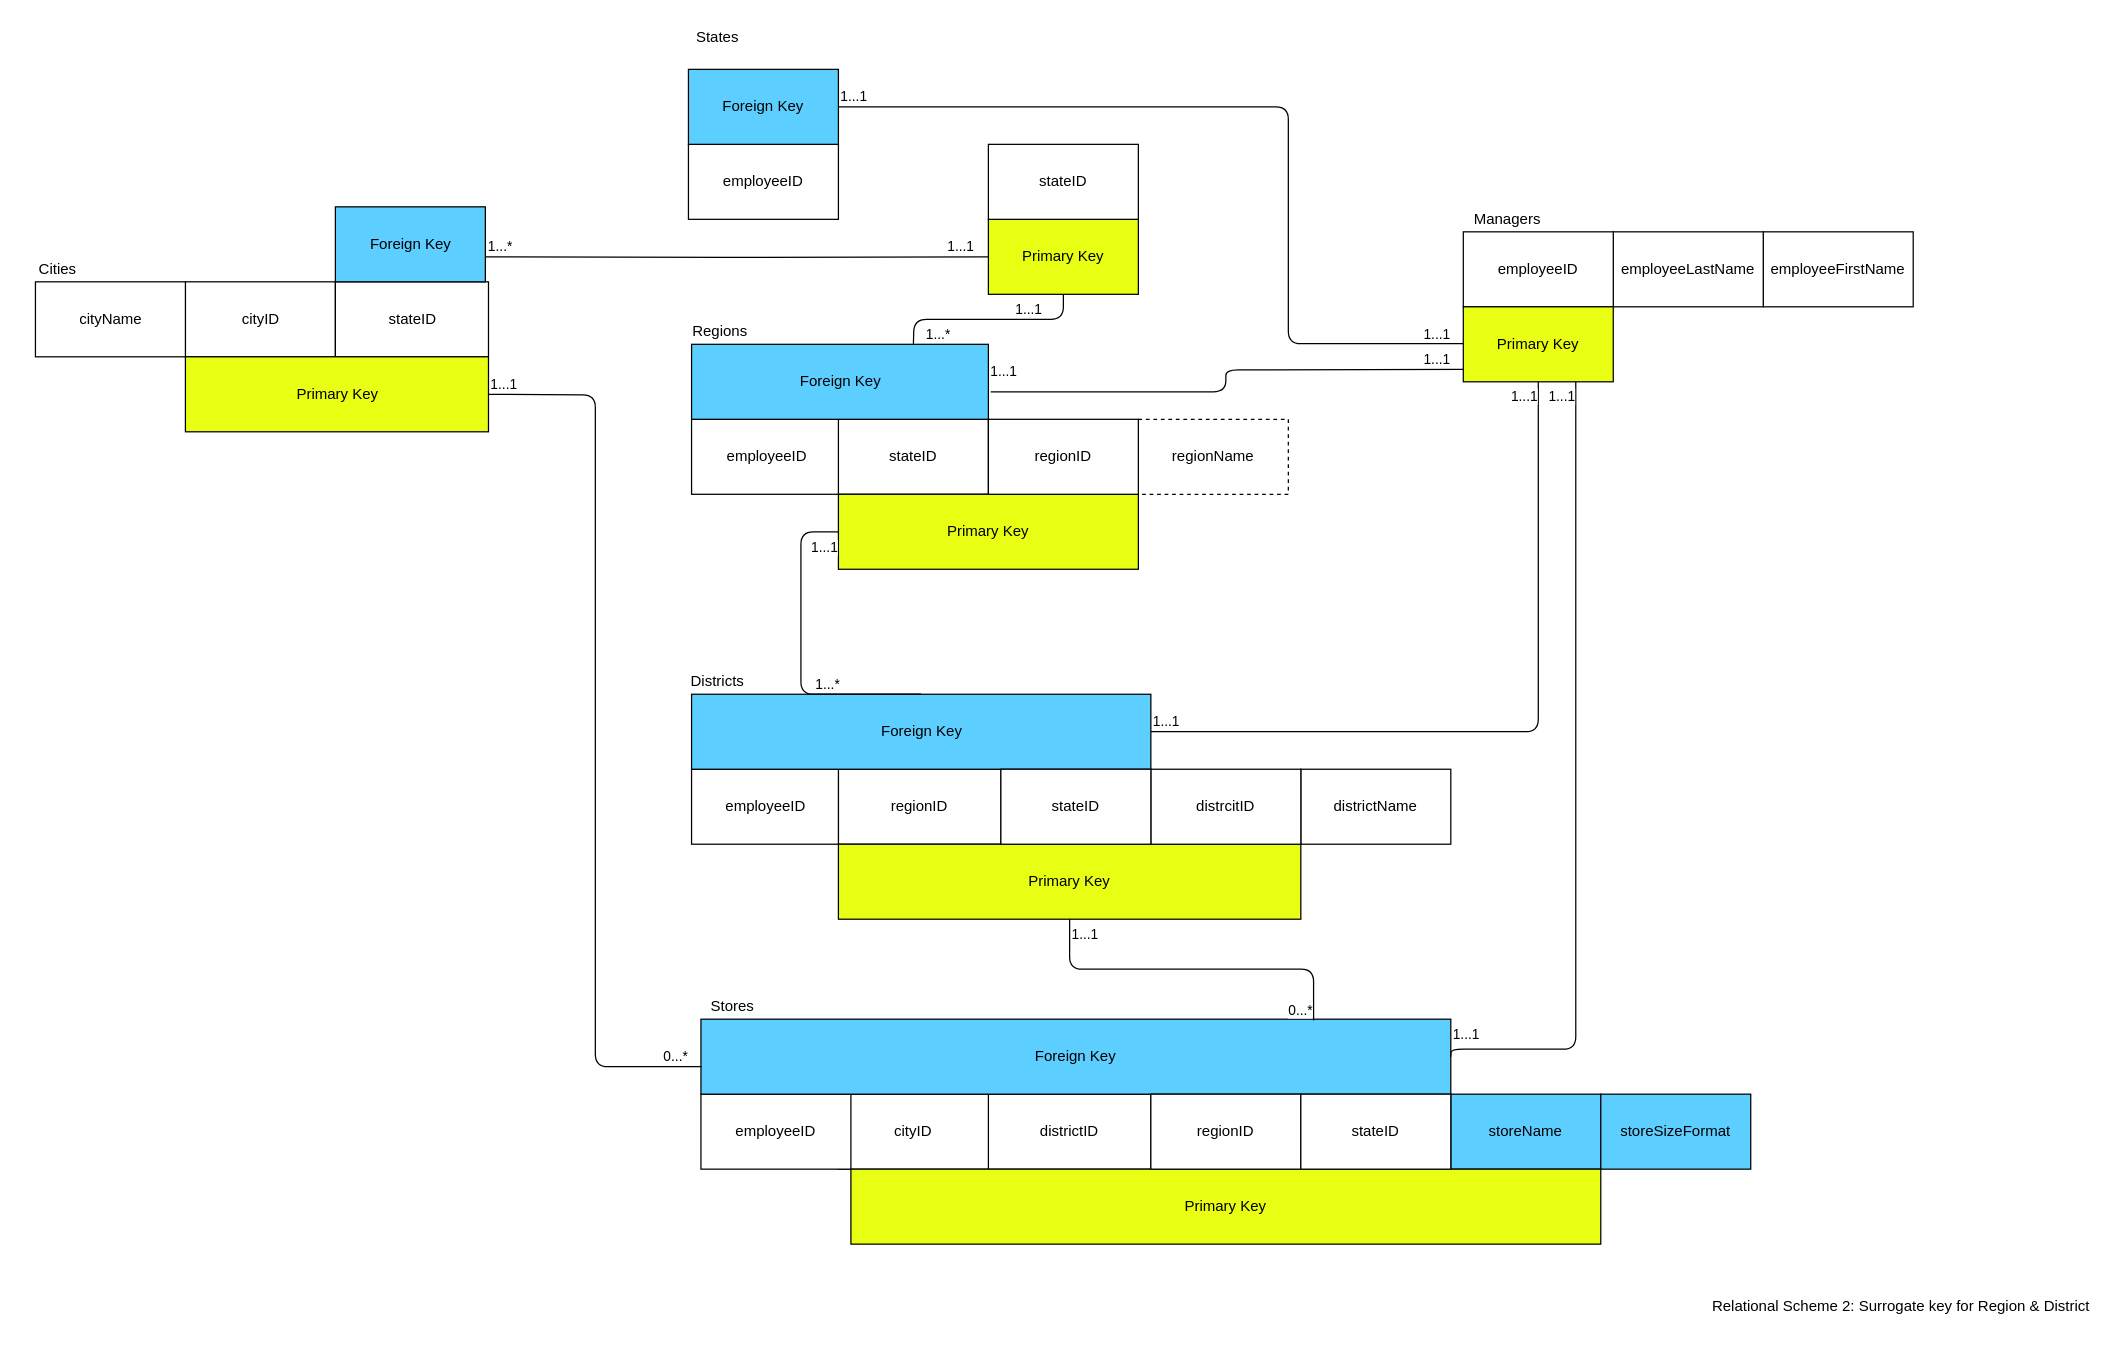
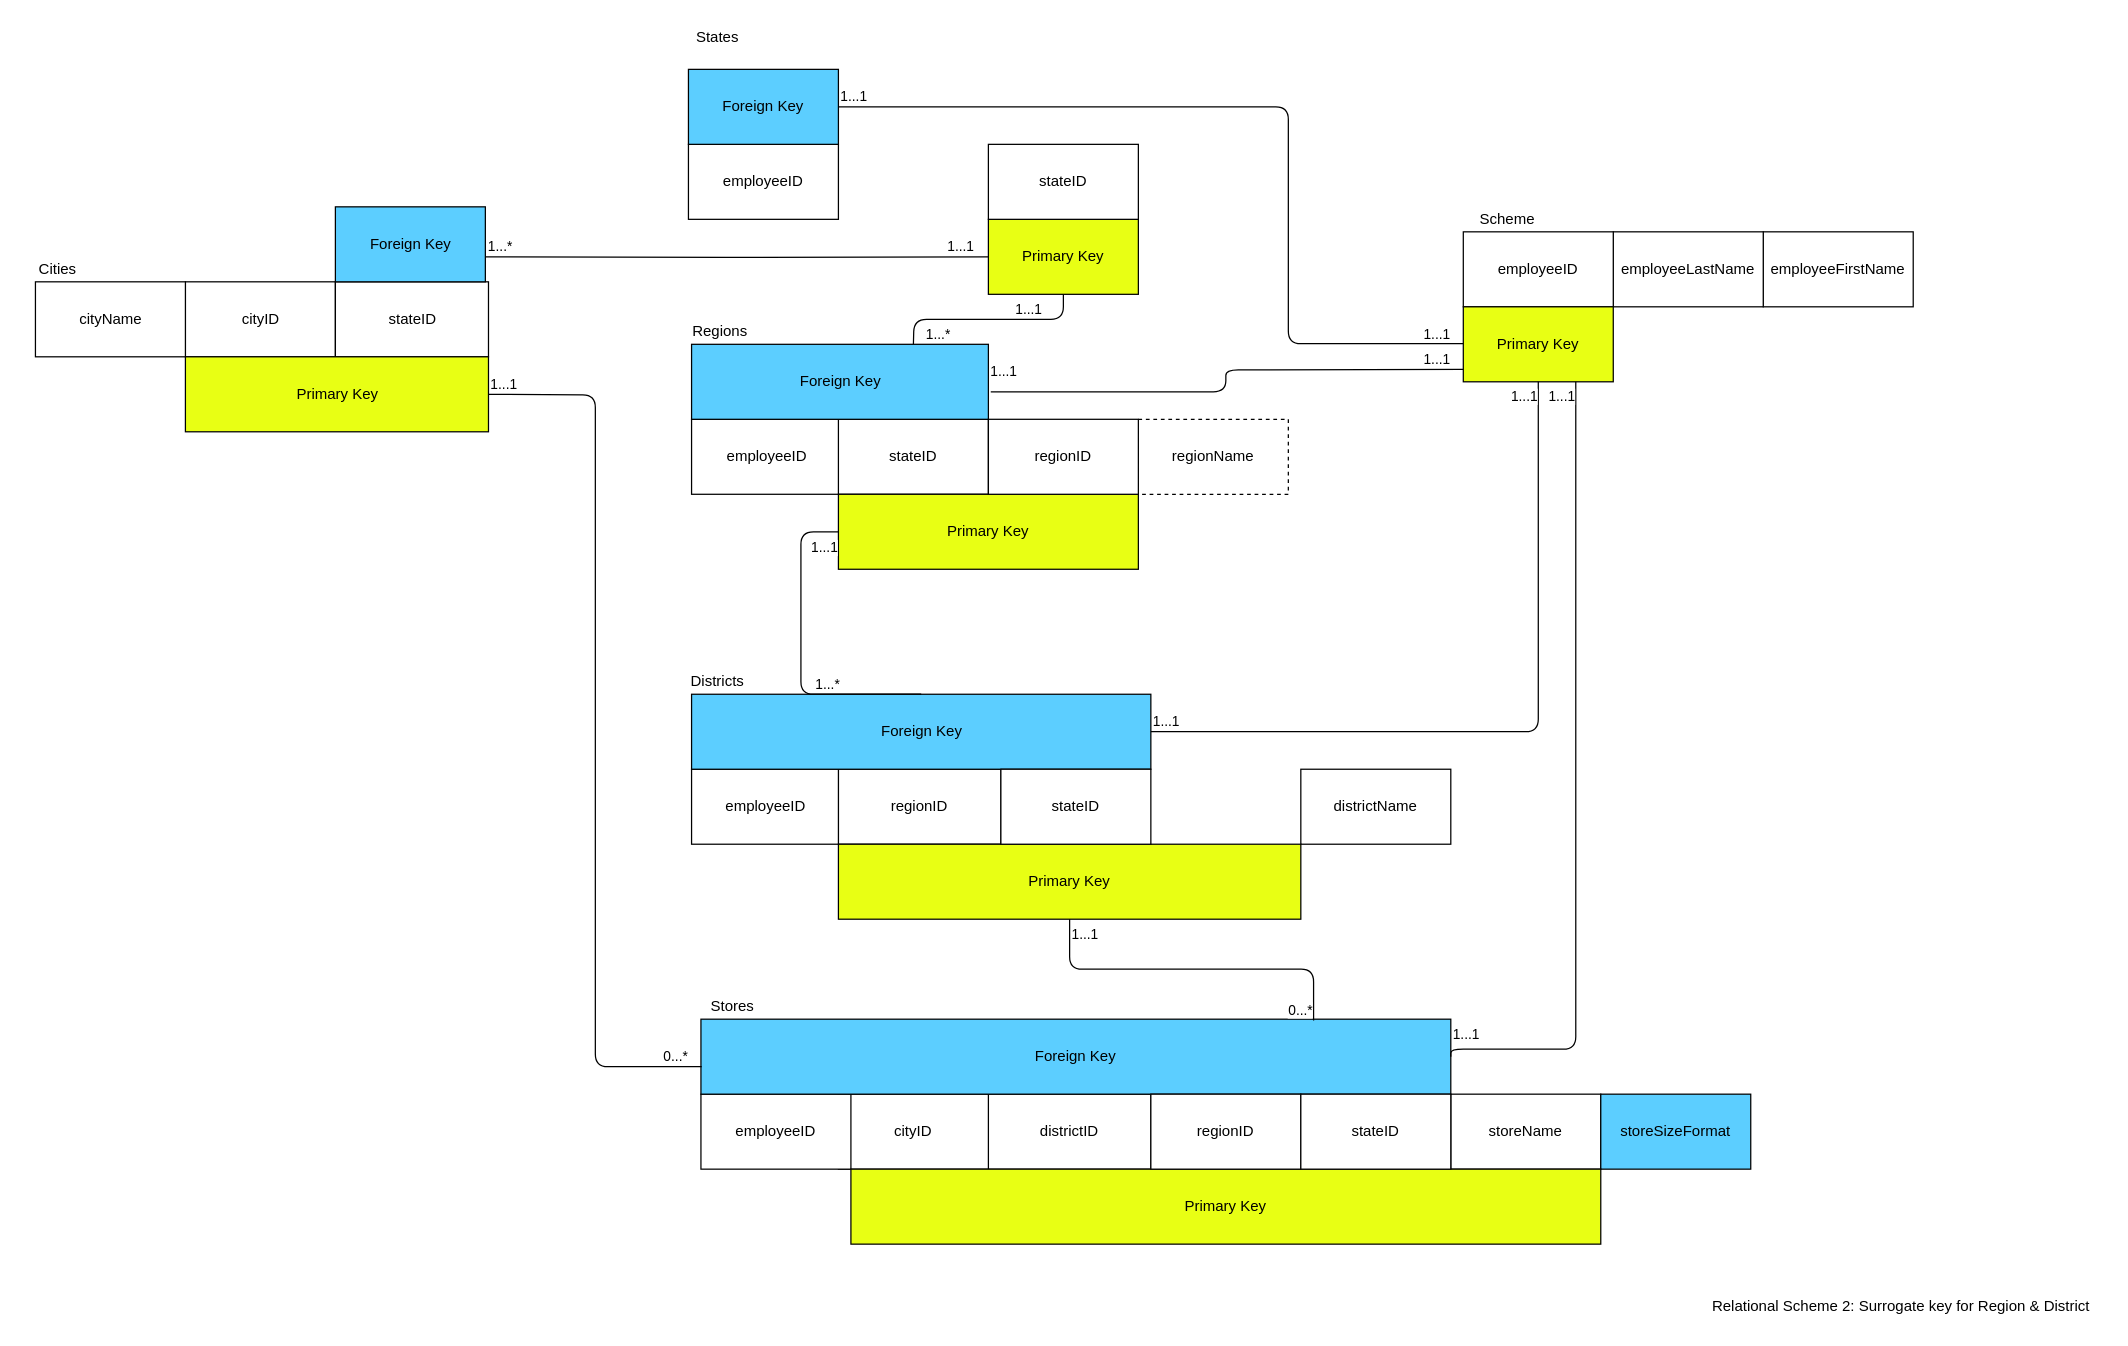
(1508, 219) -> (1508, 219)
(1226, 807) -> none
(1526, 1132) -> (1526, 1132)
